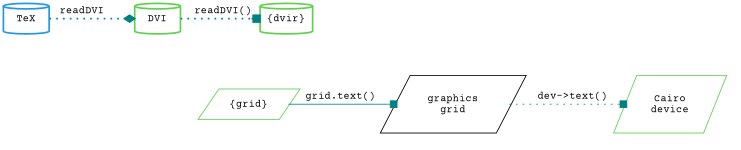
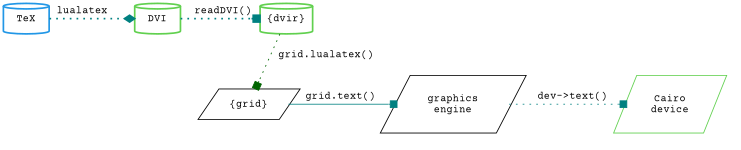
(92, 11) -> (92, 11)
none -> (269, 58)
(249, 104) -> (249, 104)
(453, 104) -> (453, 104)
